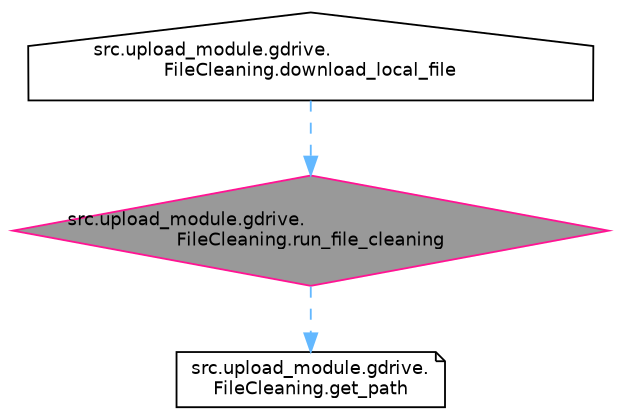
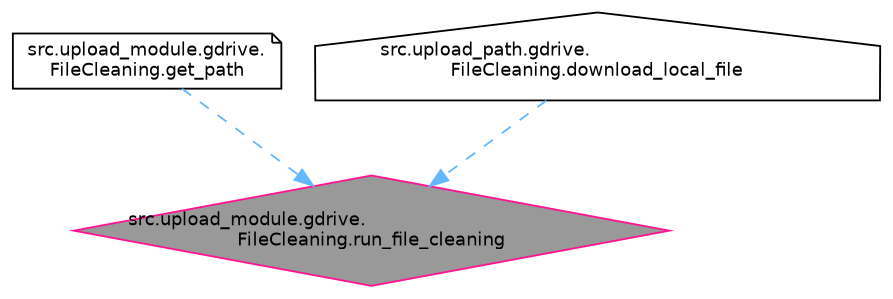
(311, 61) -> (598, 61)
(311, 310) -> (240, 132)
